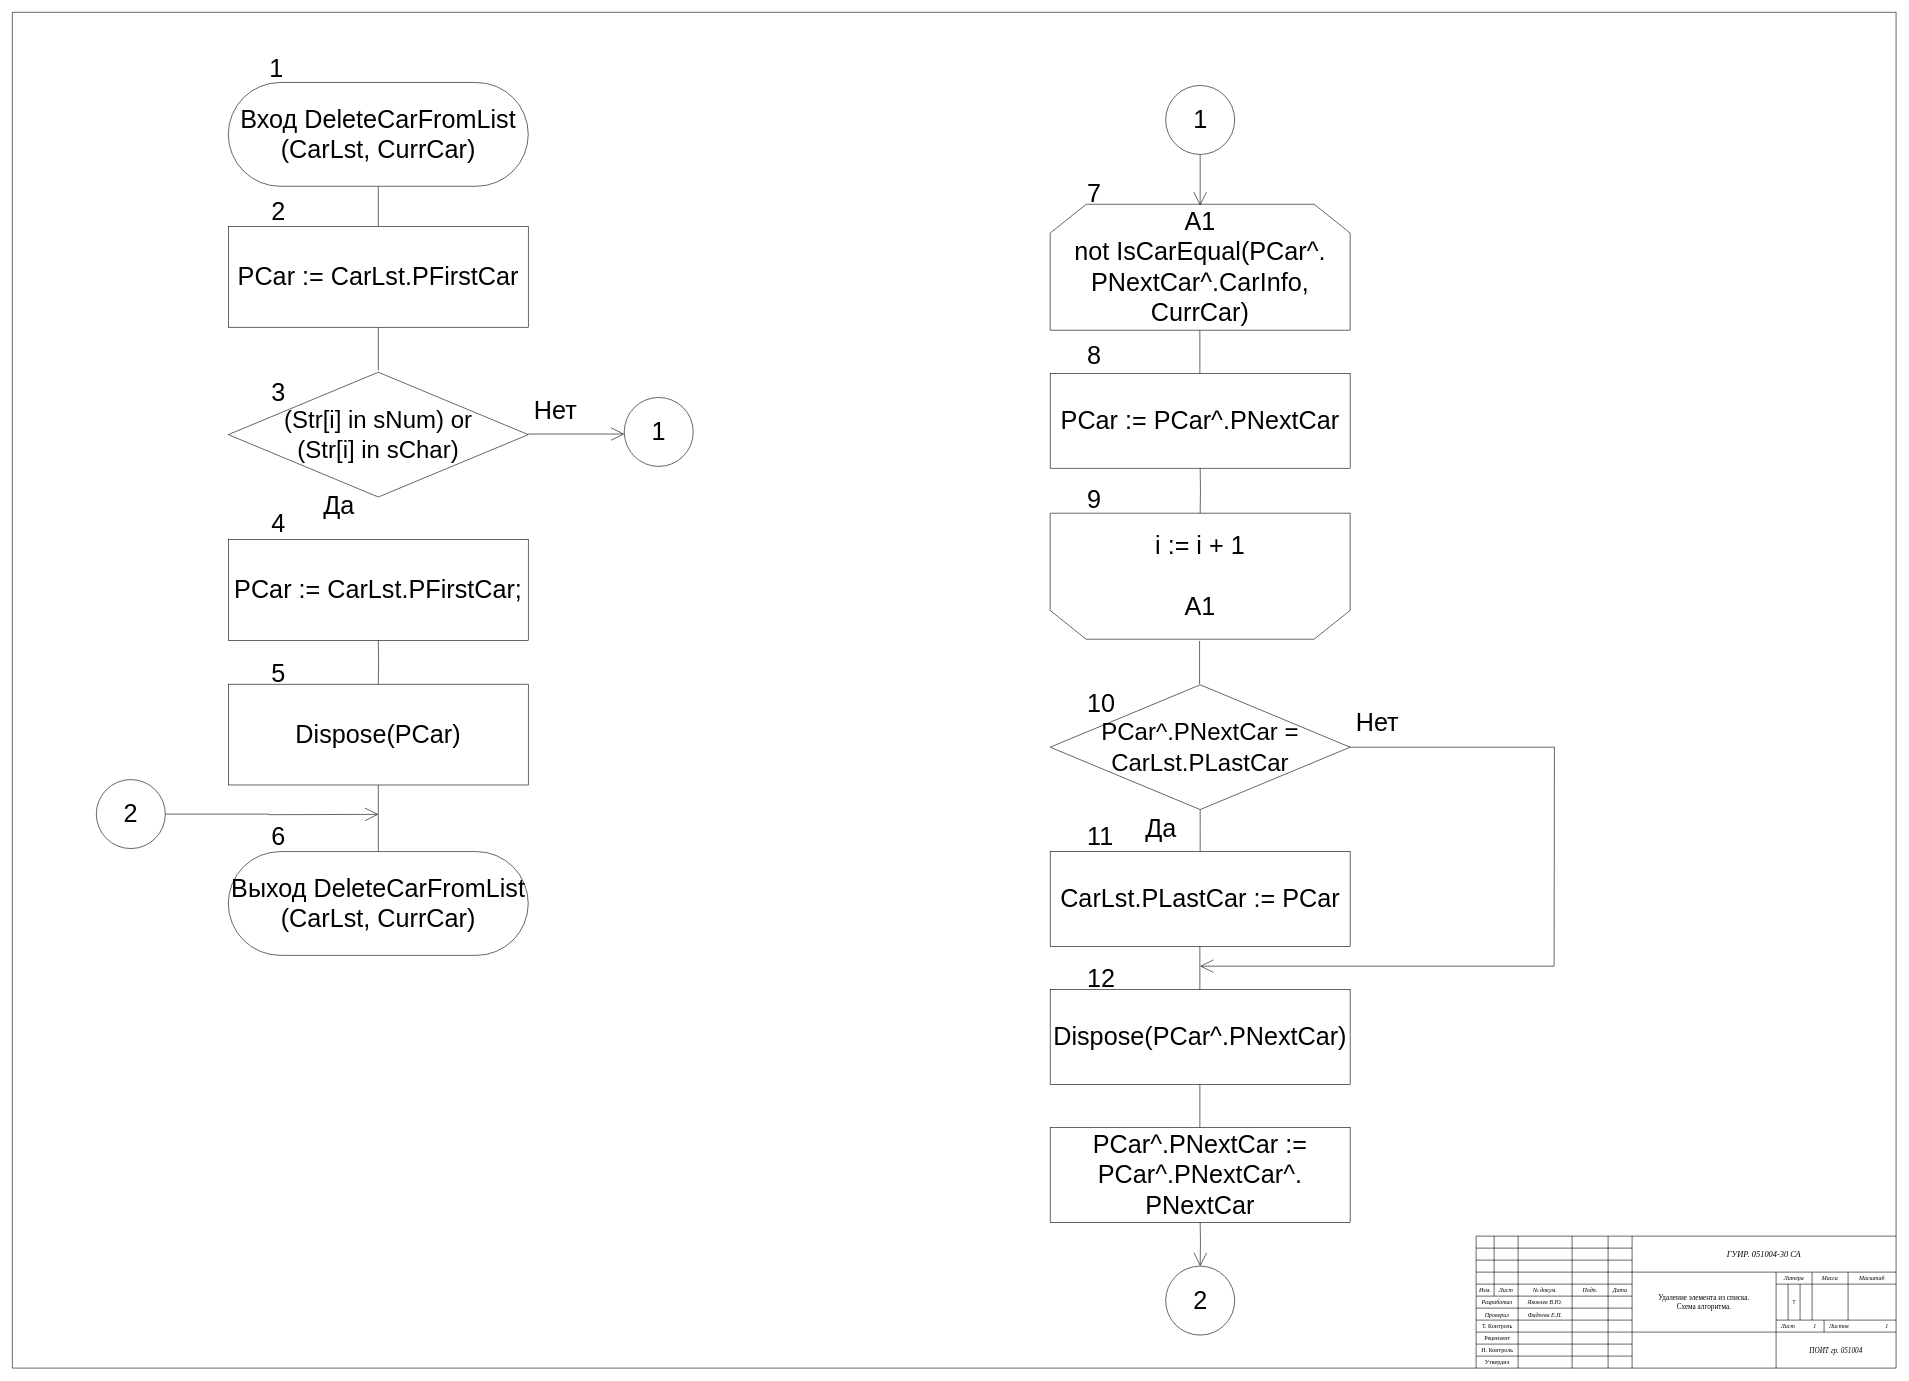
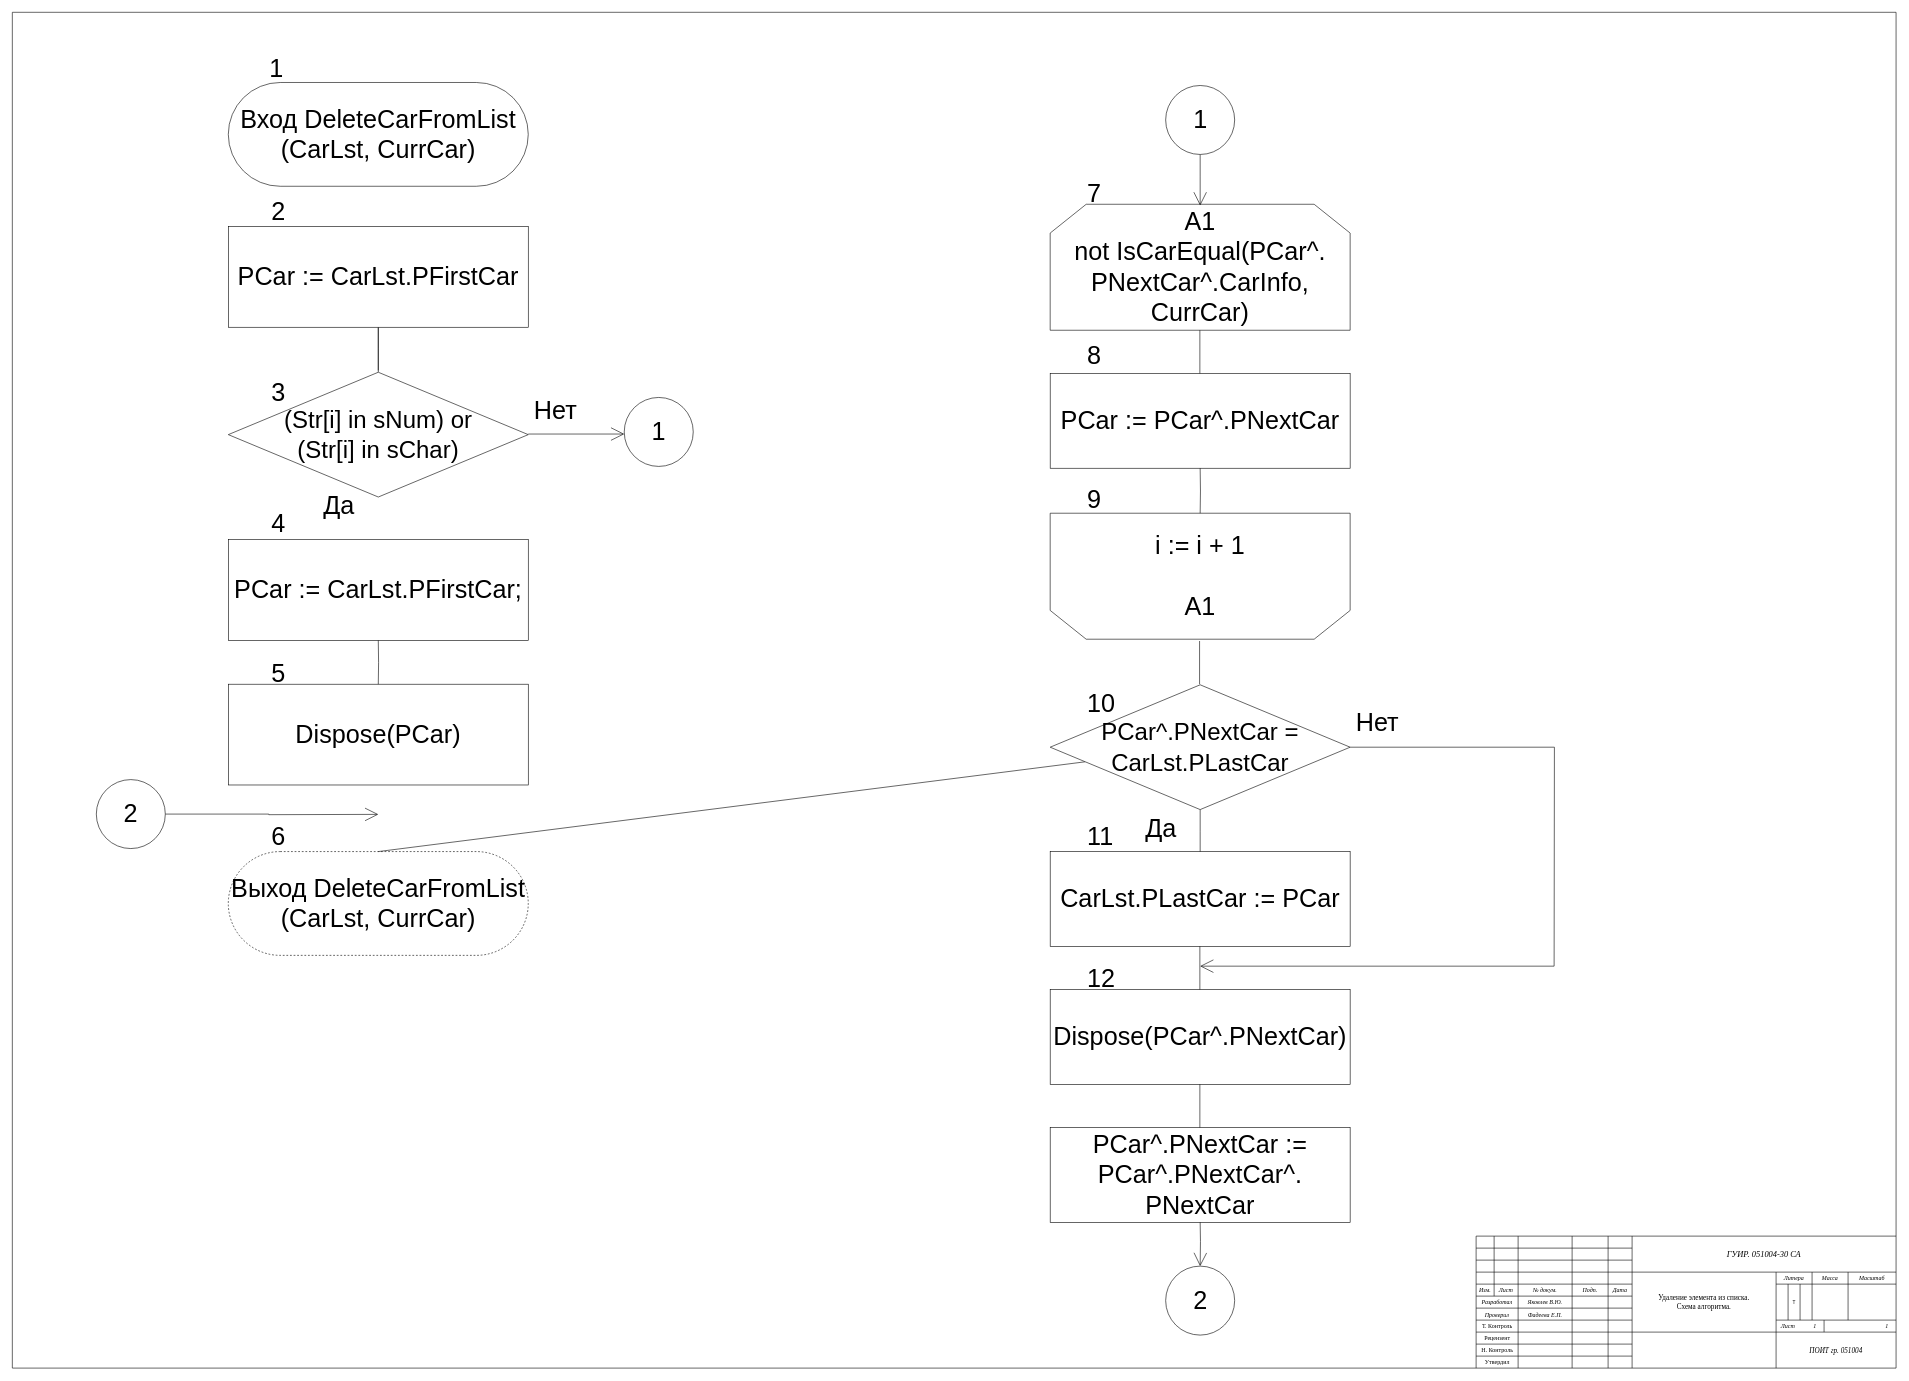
(378, 206) -> (378, 371)
(378, 818) -> (732, 807)
(378, 904) -> (378, 904)
(1839, 1326) -> none
